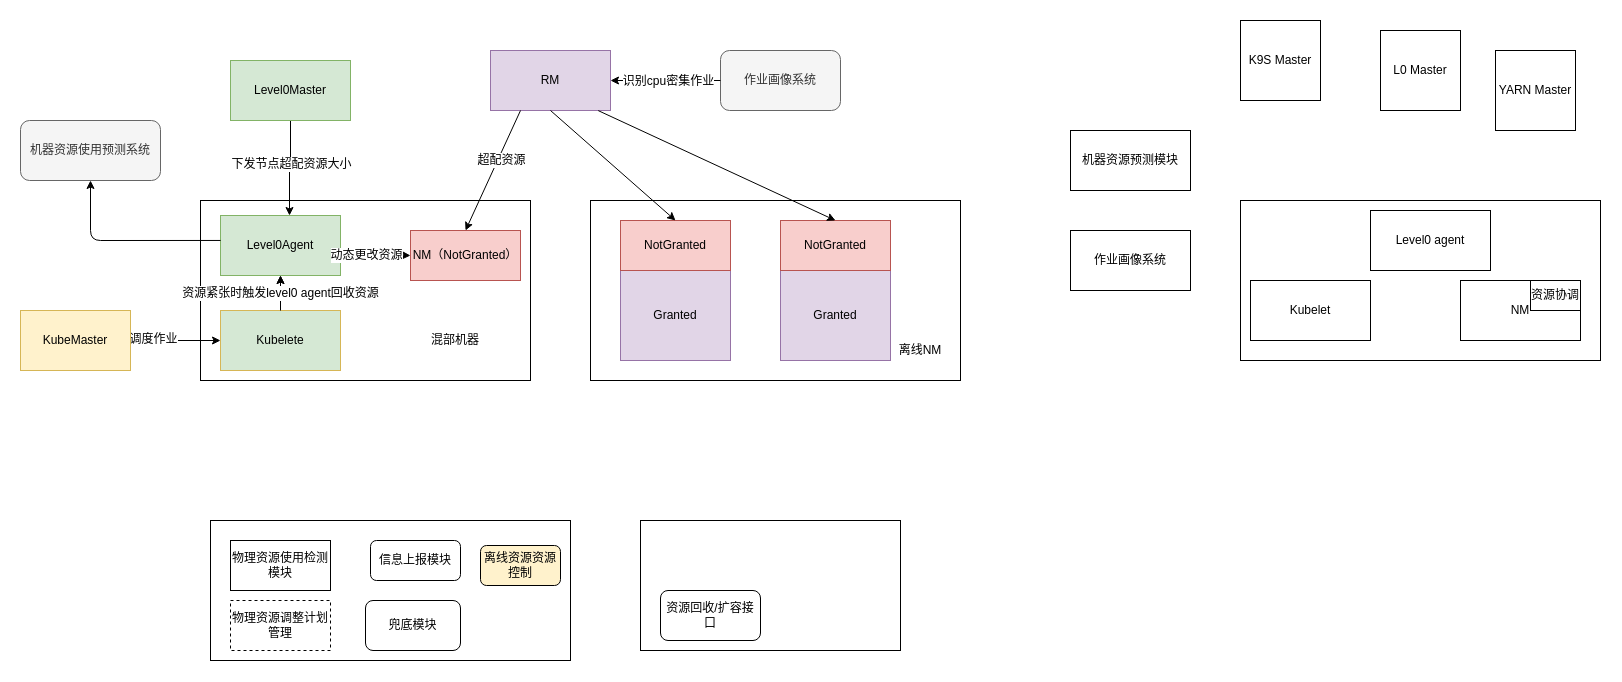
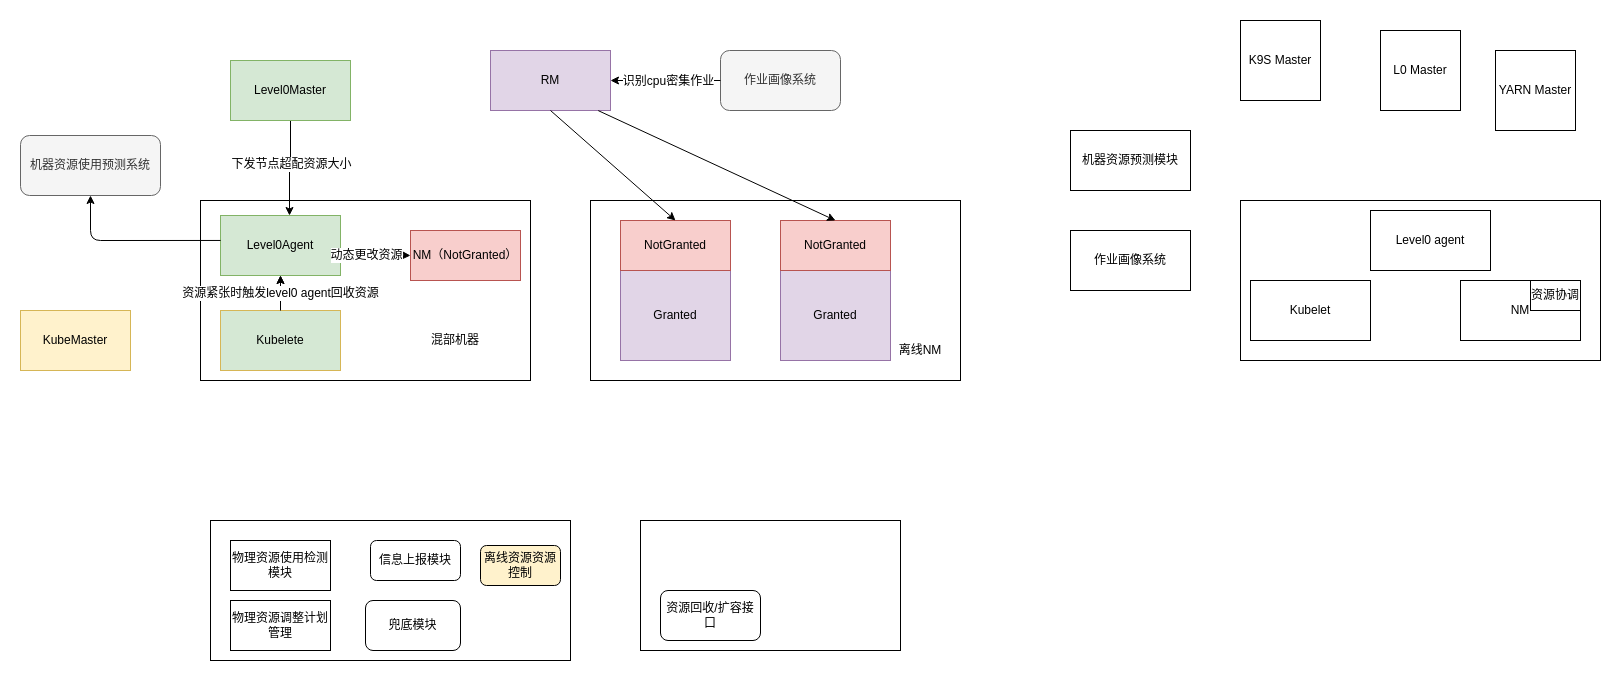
(91, 151) -> (91, 166)
(495, 167) -> none
(172, 341) -> none
(281, 626) -> (281, 626)
